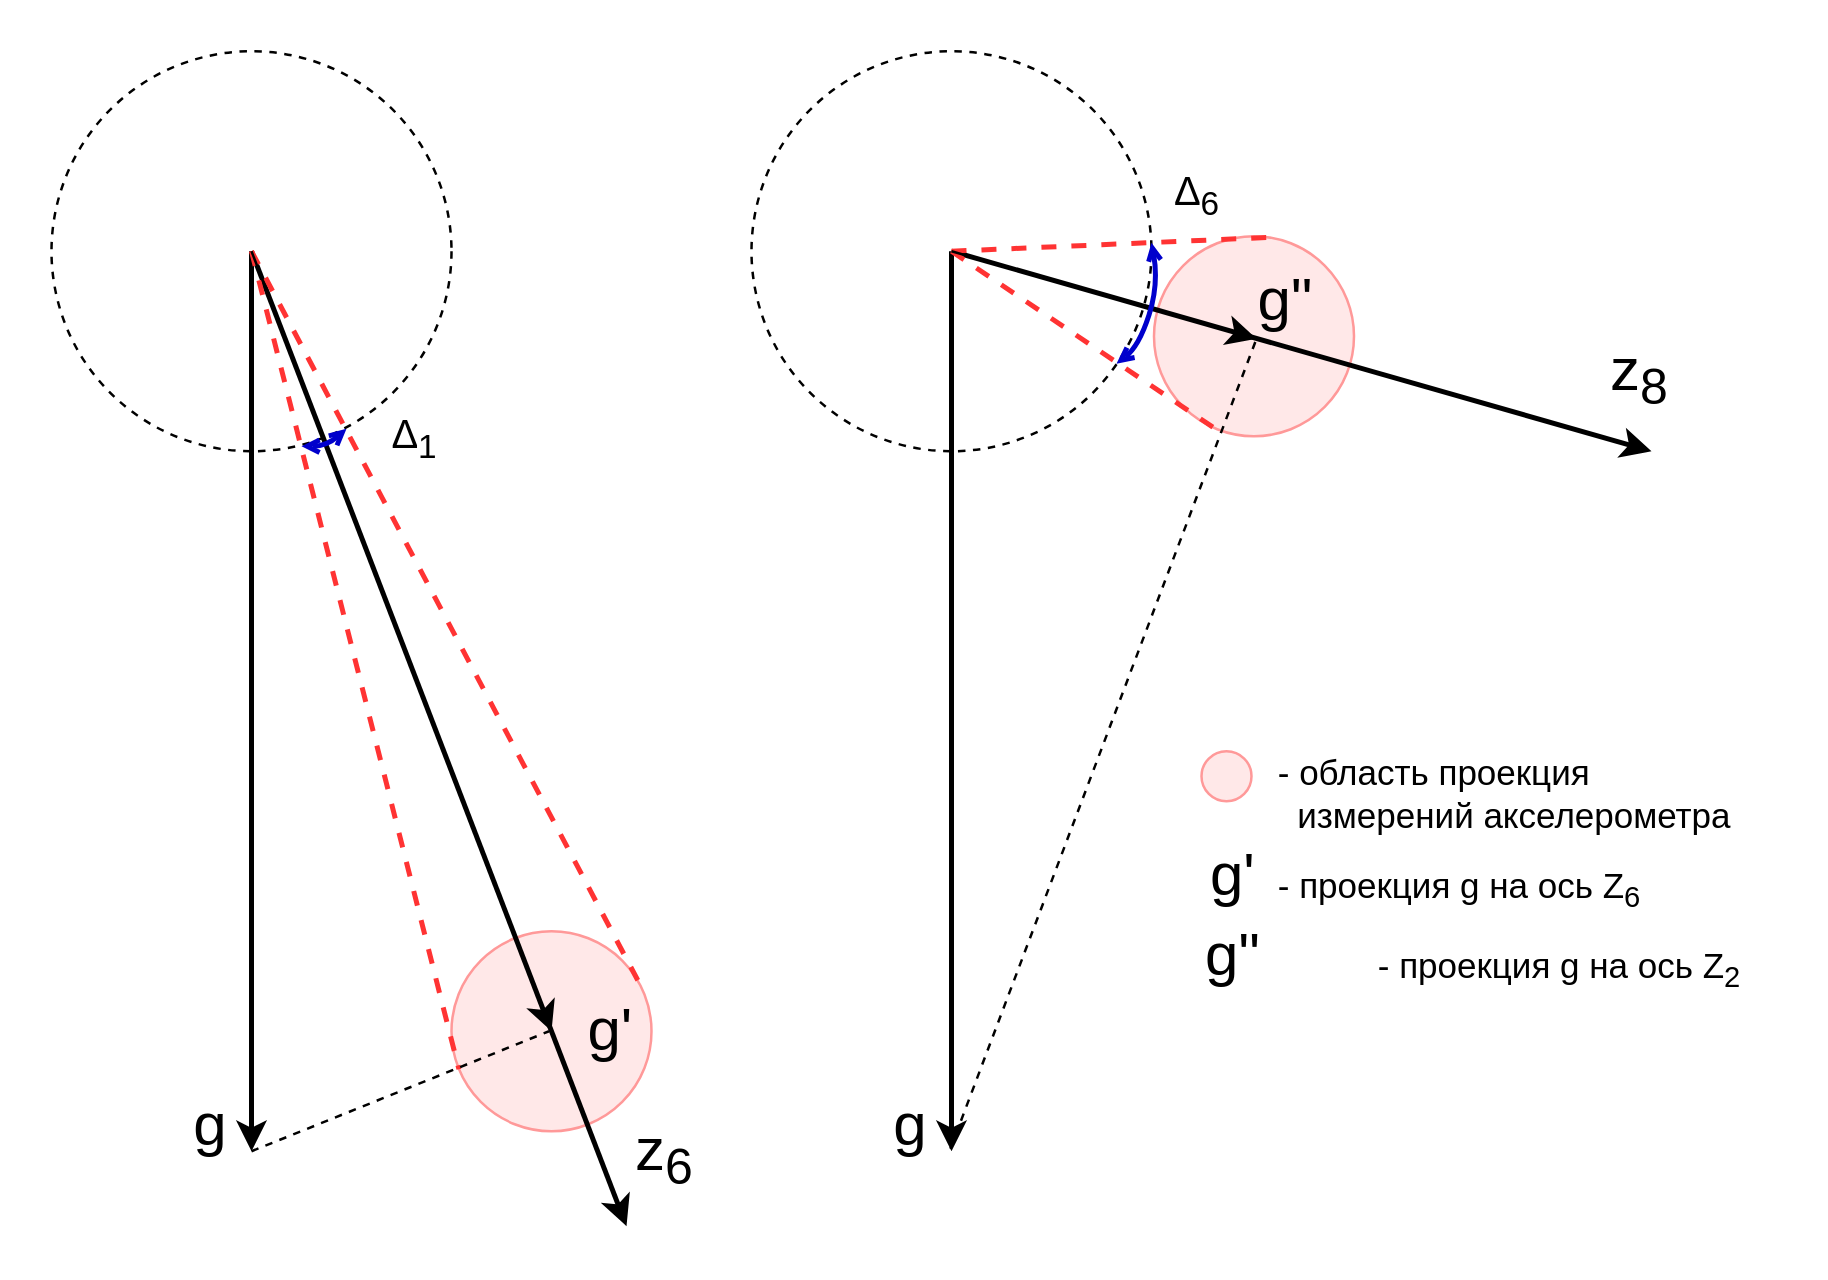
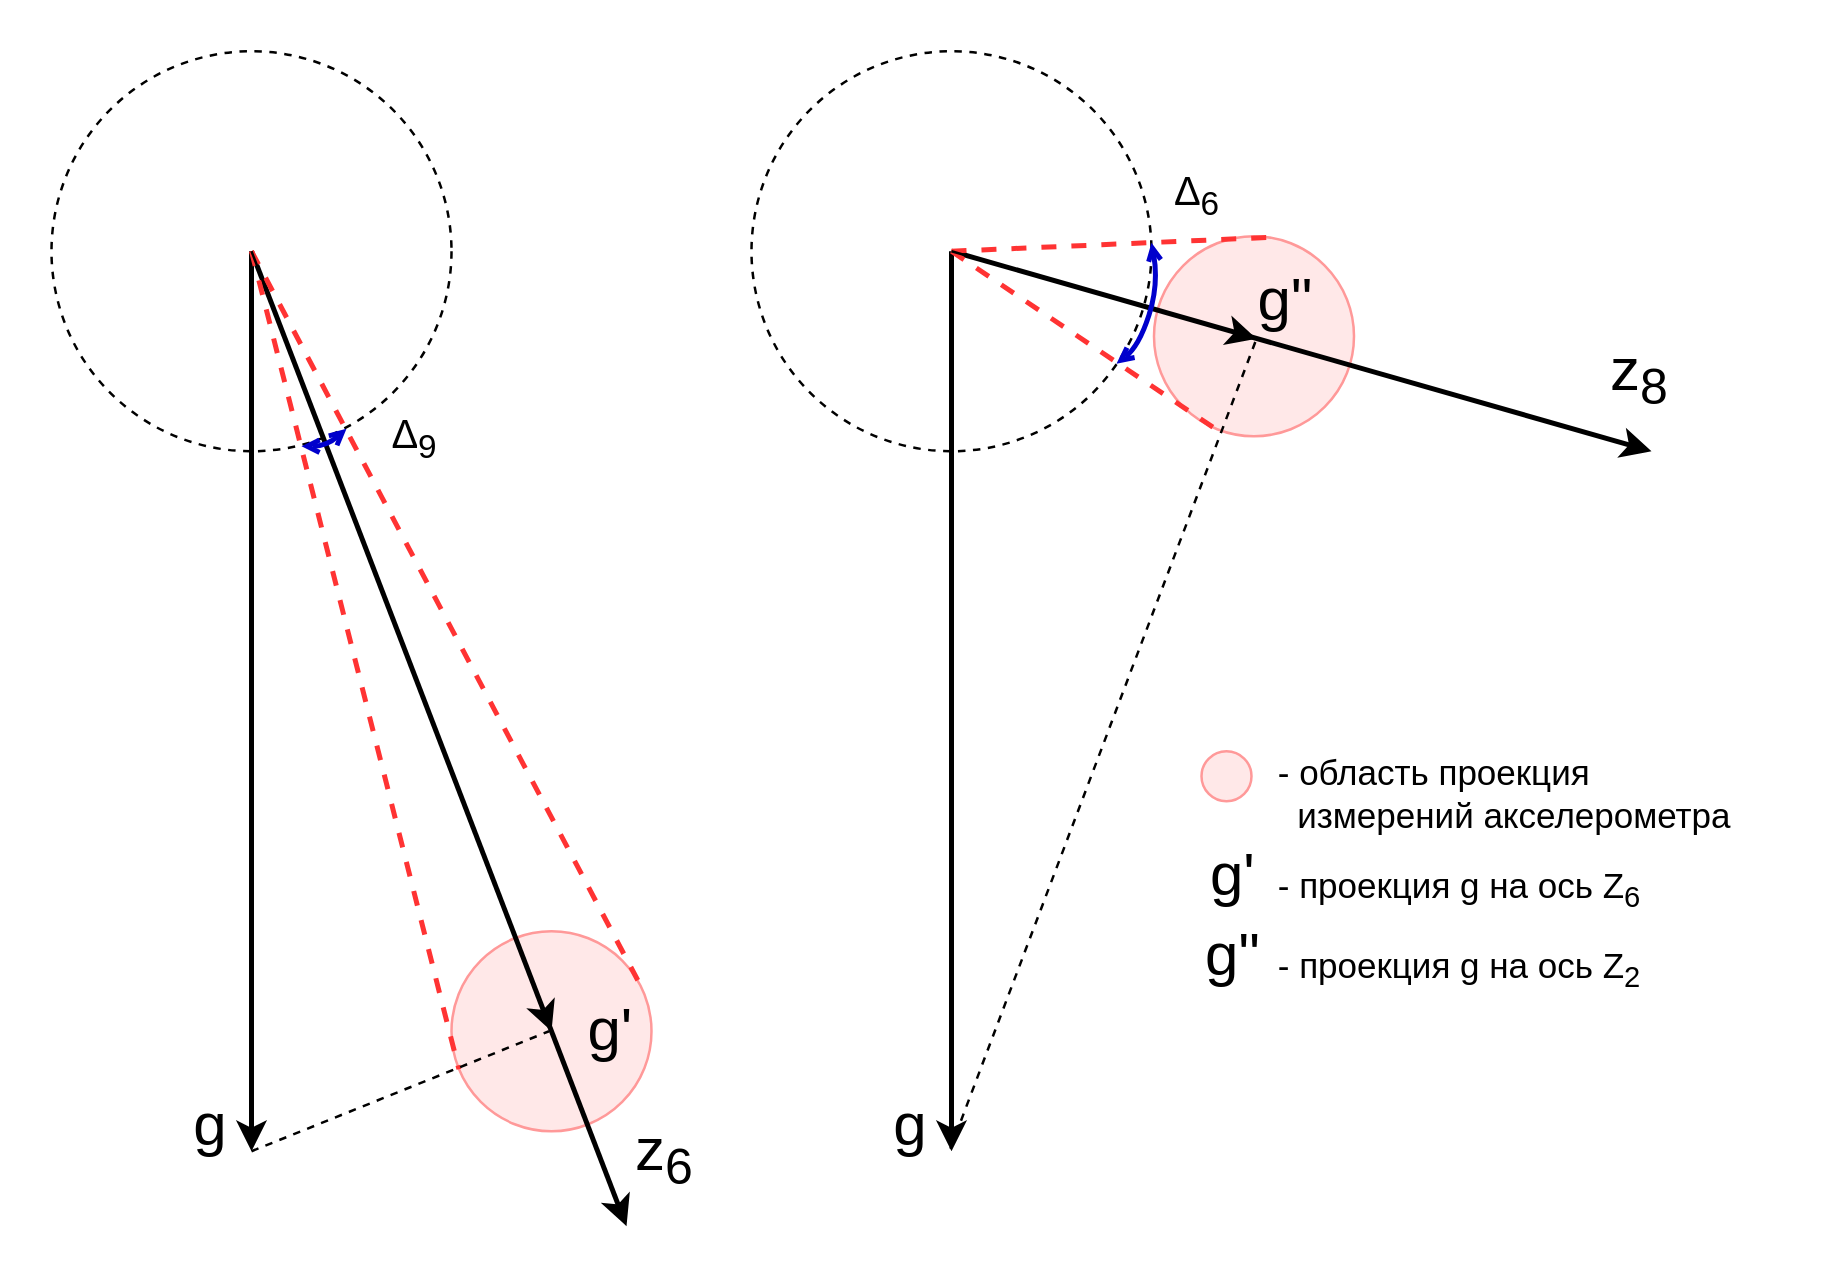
(415, 439) -> (415, 439)
(1586, 969) -> (1486, 969)
